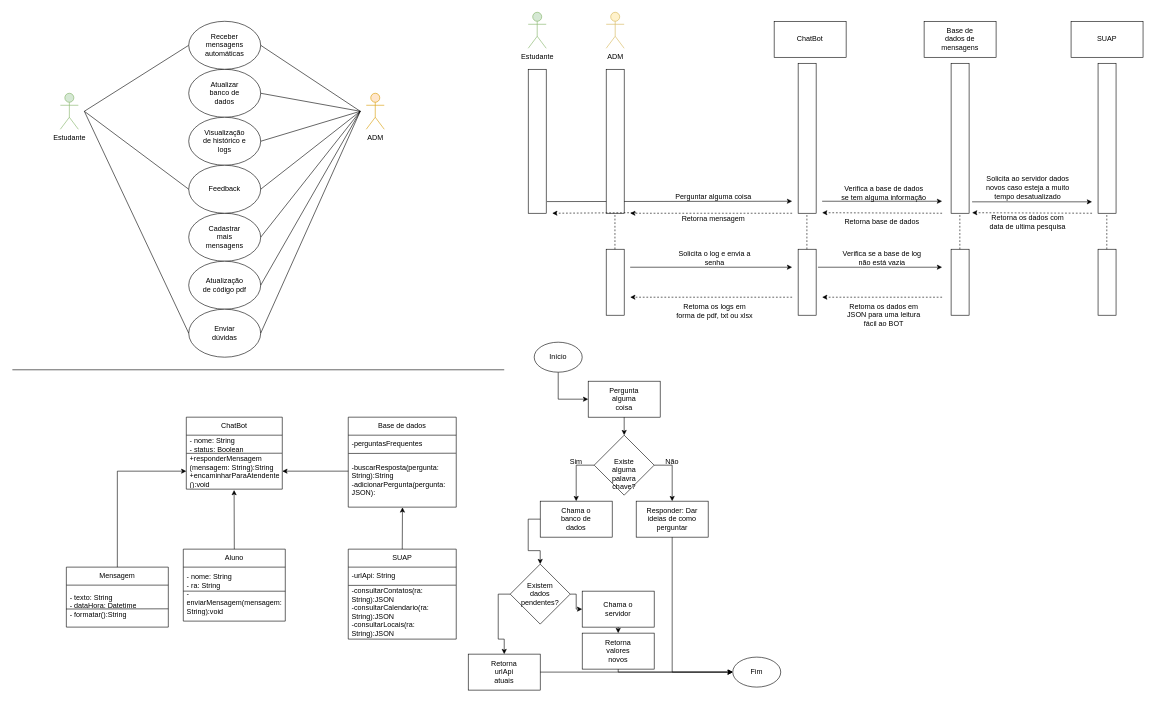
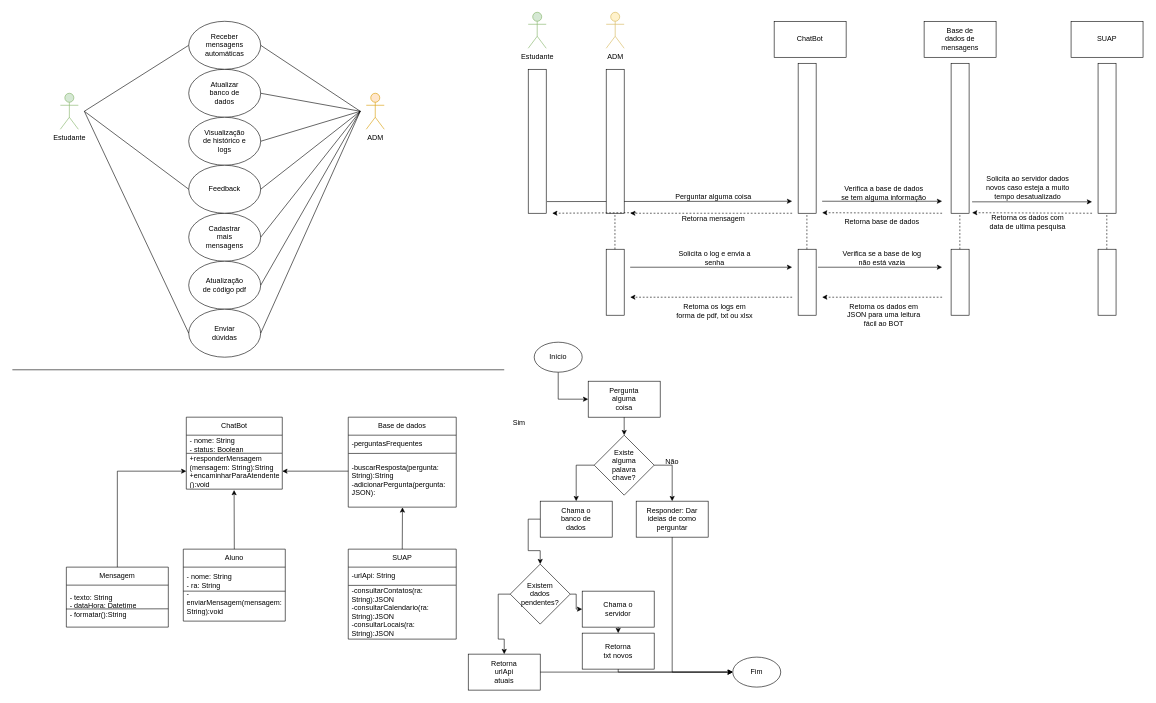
(576, 462) -> (519, 423)
(624, 474) -> (624, 465)
(618, 651) -> (618, 651)
